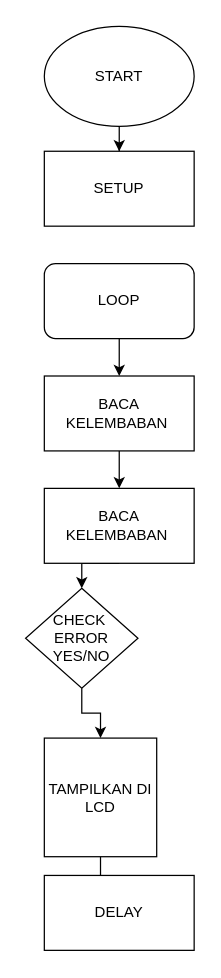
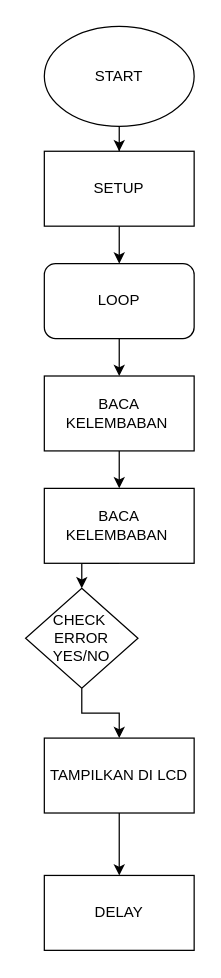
none -> (119, 249)
(101, 798) -> (119, 776)
